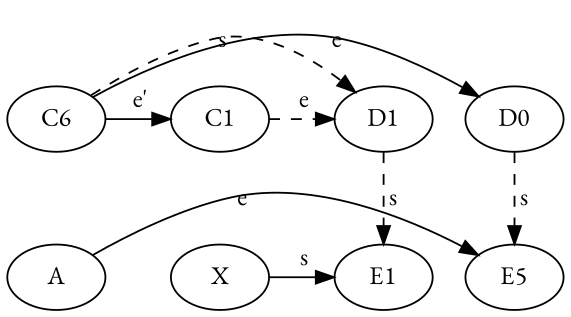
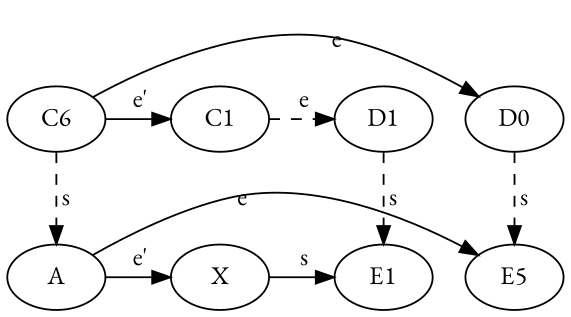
(215, 39) -> (56, 189)
none -> (129, 277)
